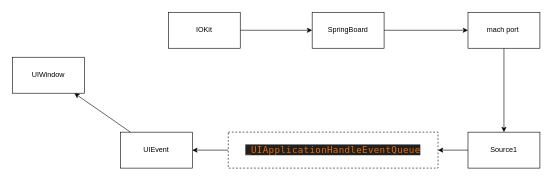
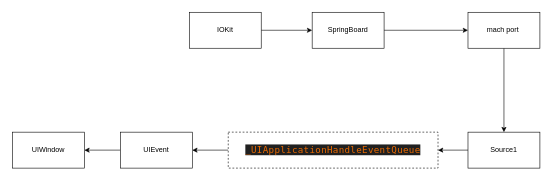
(204, 30) -> (225, 30)
(48, 75) -> (48, 150)
